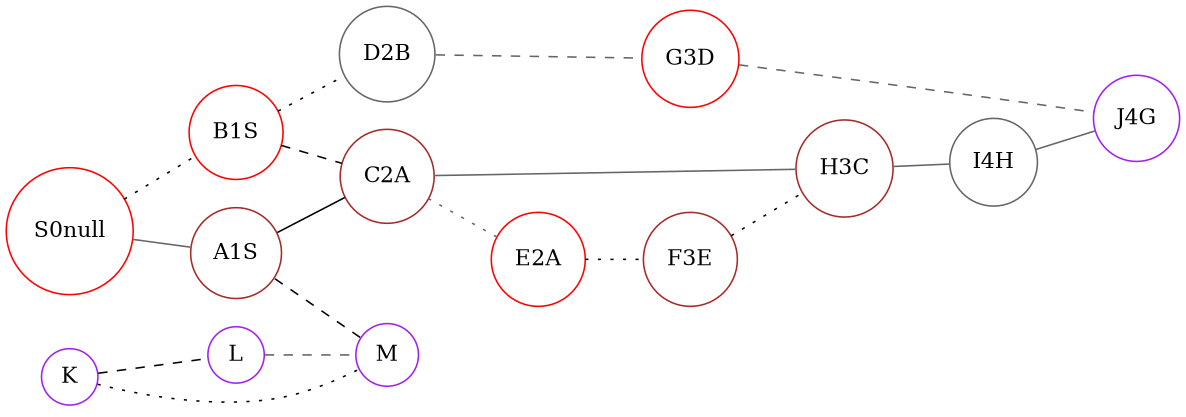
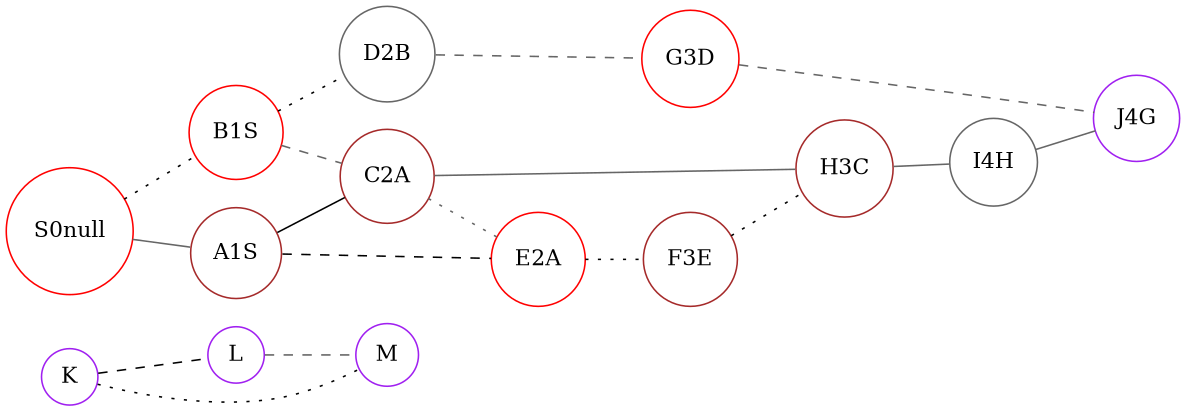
(312, 154) -> (312, 154)
(318, 308) -> (387, 256)
